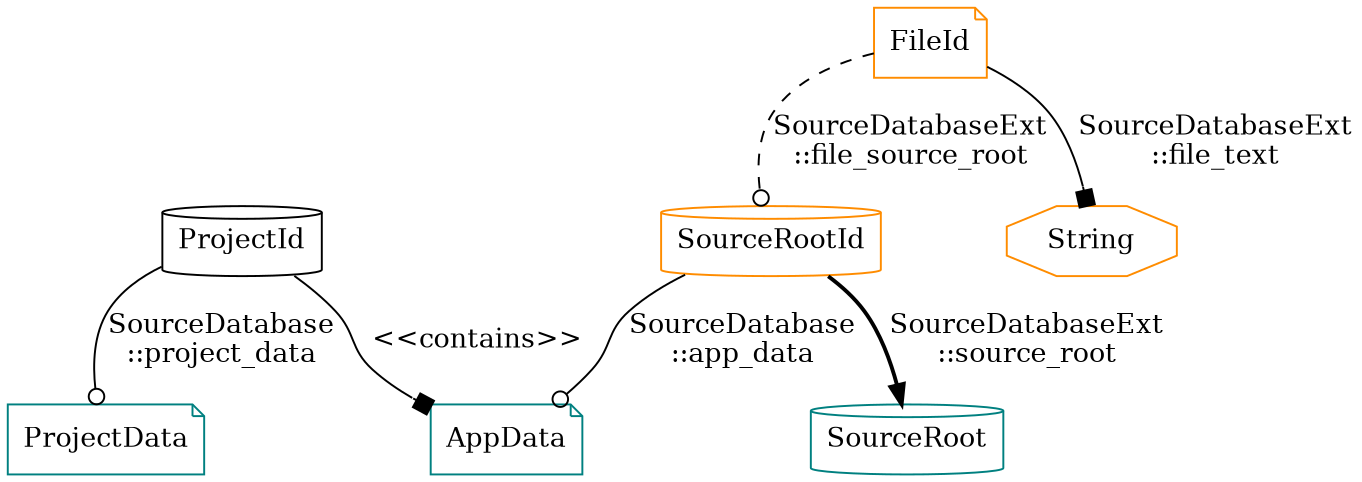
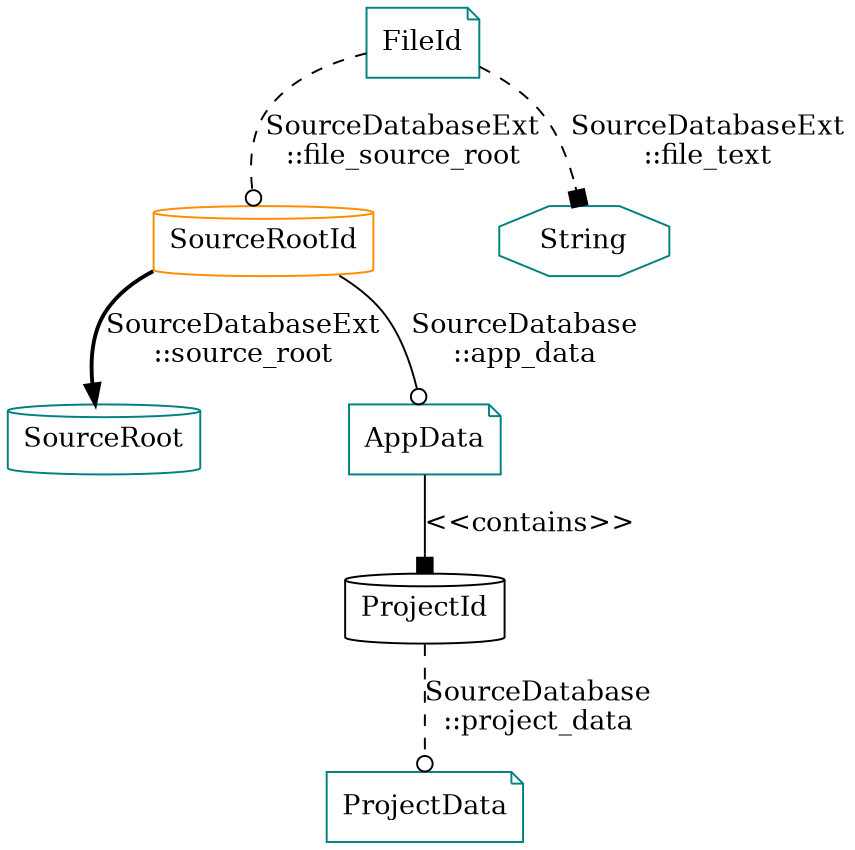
(930, 43) -> (423, 43)
(1050, 114) -> (543, 114)
(1092, 241) -> (584, 241)
(106, 315) -> (425, 700)
(352, 338) -> (425, 514)
